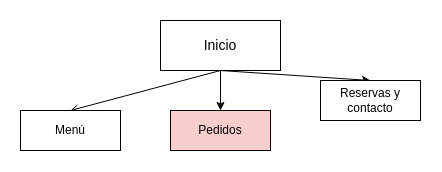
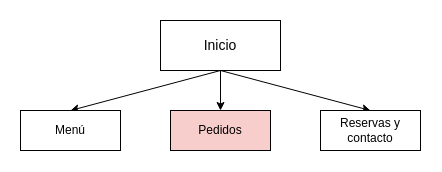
(371, 101) -> (371, 131)
(77, 109) -> (78, 109)
